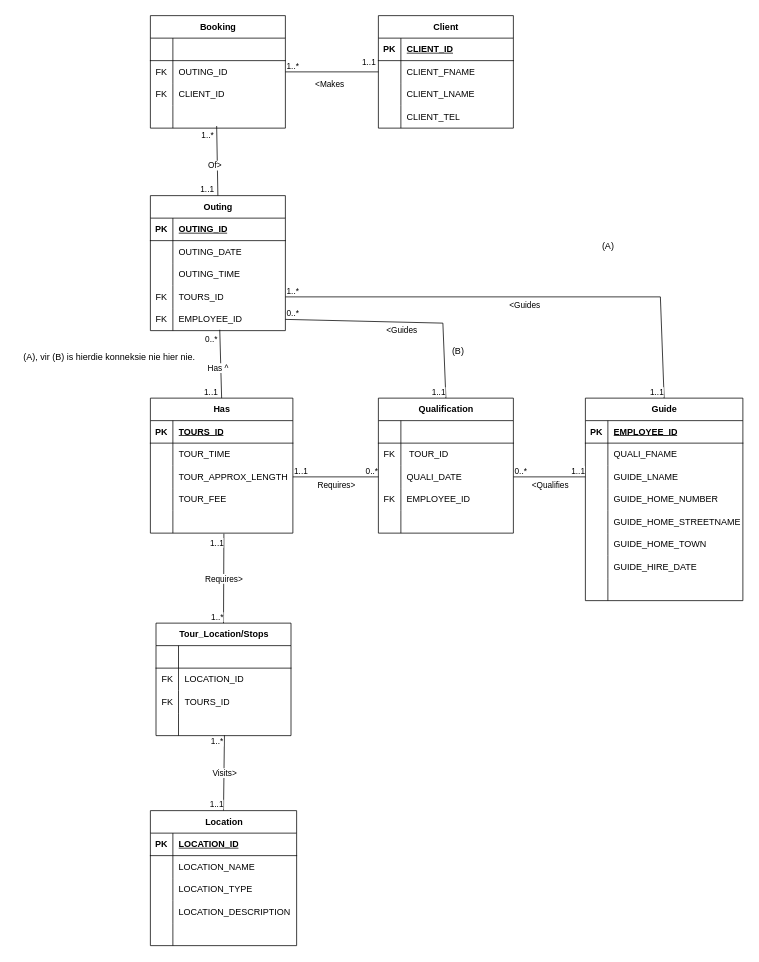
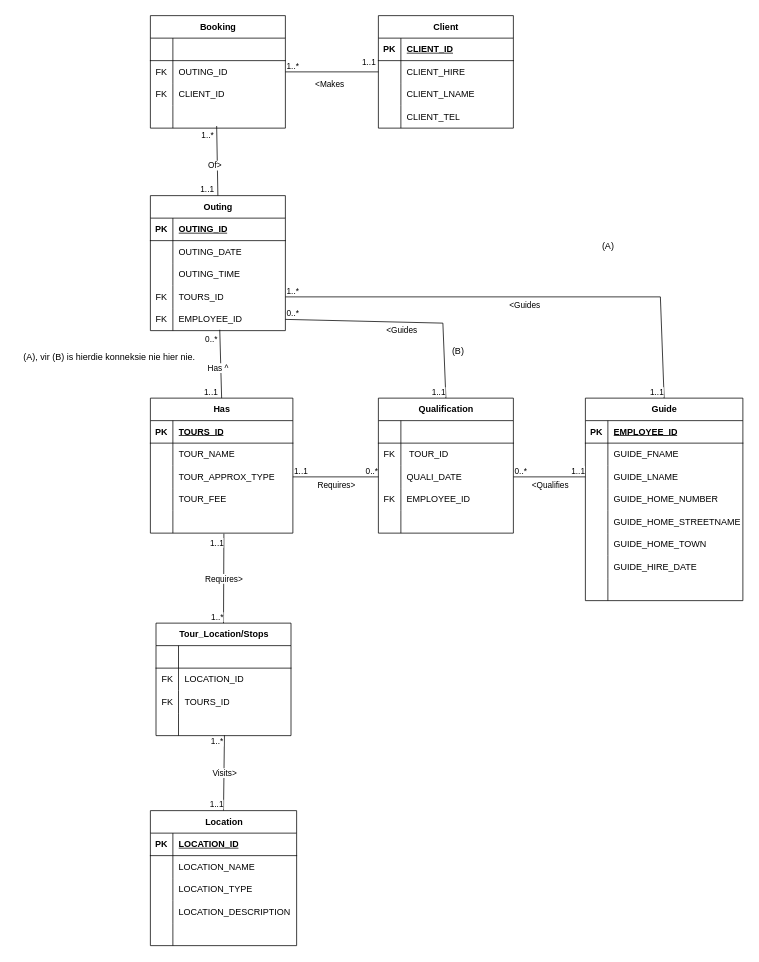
(437, 72) -> (435, 72)
(202, 454) -> (202, 454)
(642, 454) -> (642, 454)
(224, 477) -> (219, 477)
